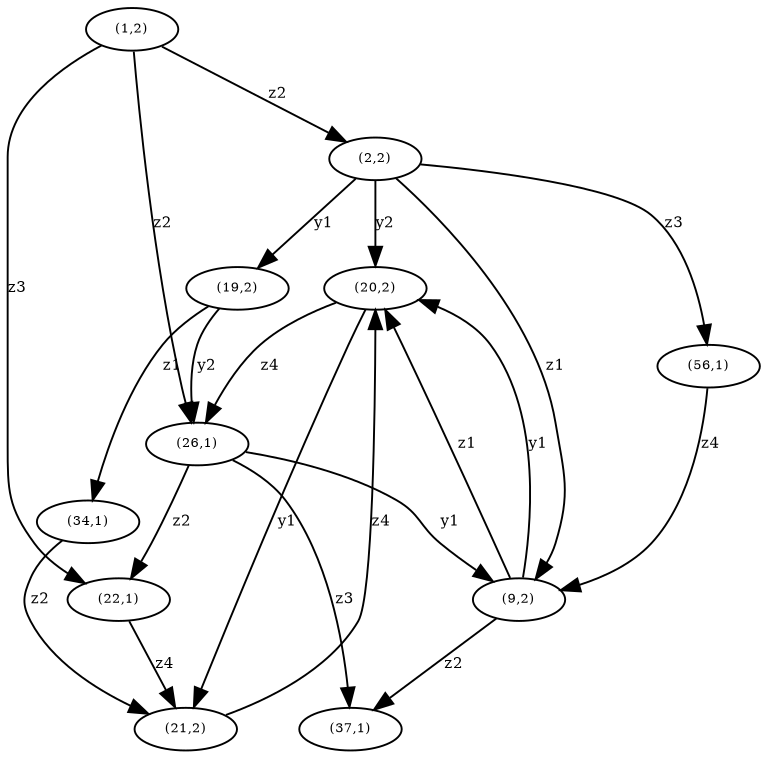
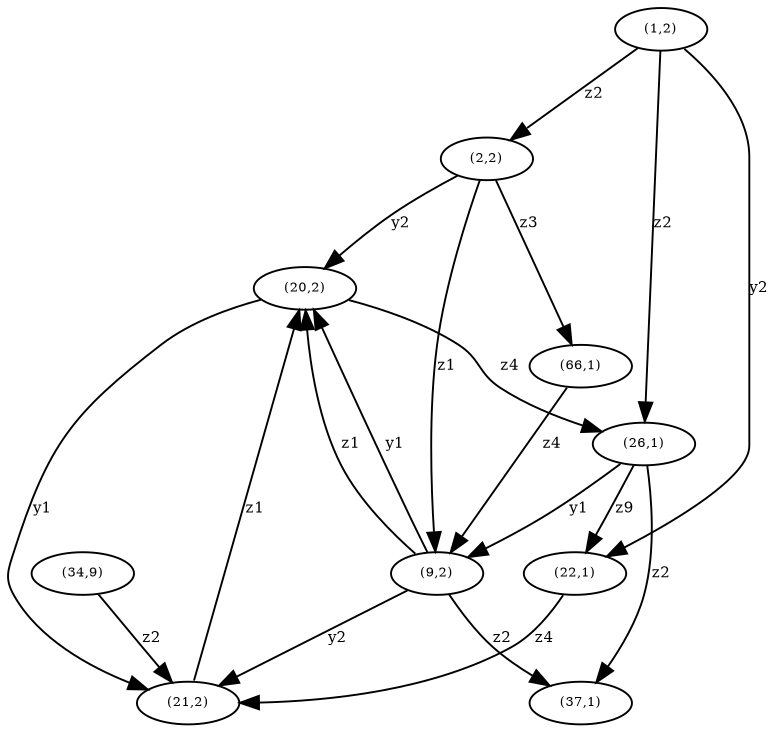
(17, 288) -> (759, 288)
(237, 288) -> none
(709, 366) -> (581, 366)
(88, 522) -> (83, 574)
(182, 522) -> (625, 509)
(381, 522) -> (255, 509)
(345, 600) -> (661, 574)
none -> (322, 634)
